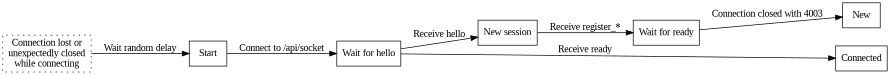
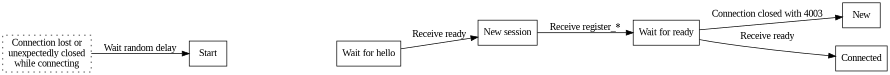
(439, 34) -> (439, 34)
(278, 54) -> none
(615, 56) -> (764, 49)
